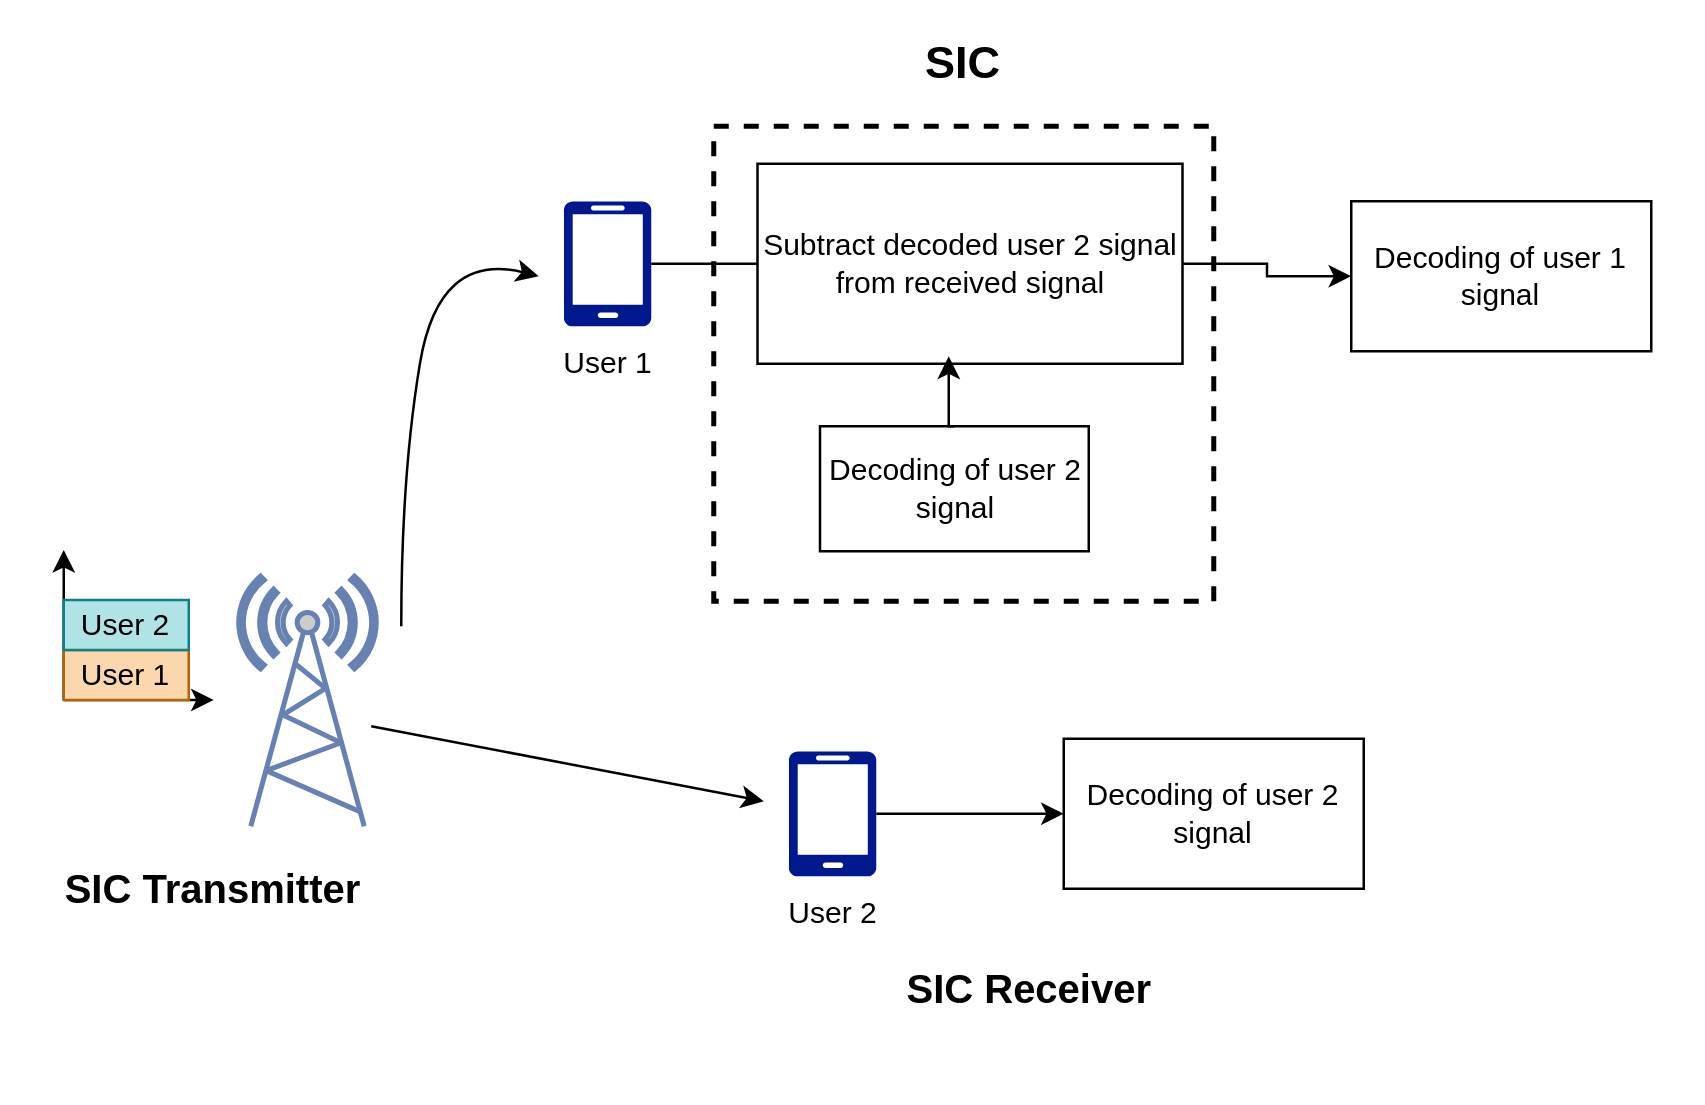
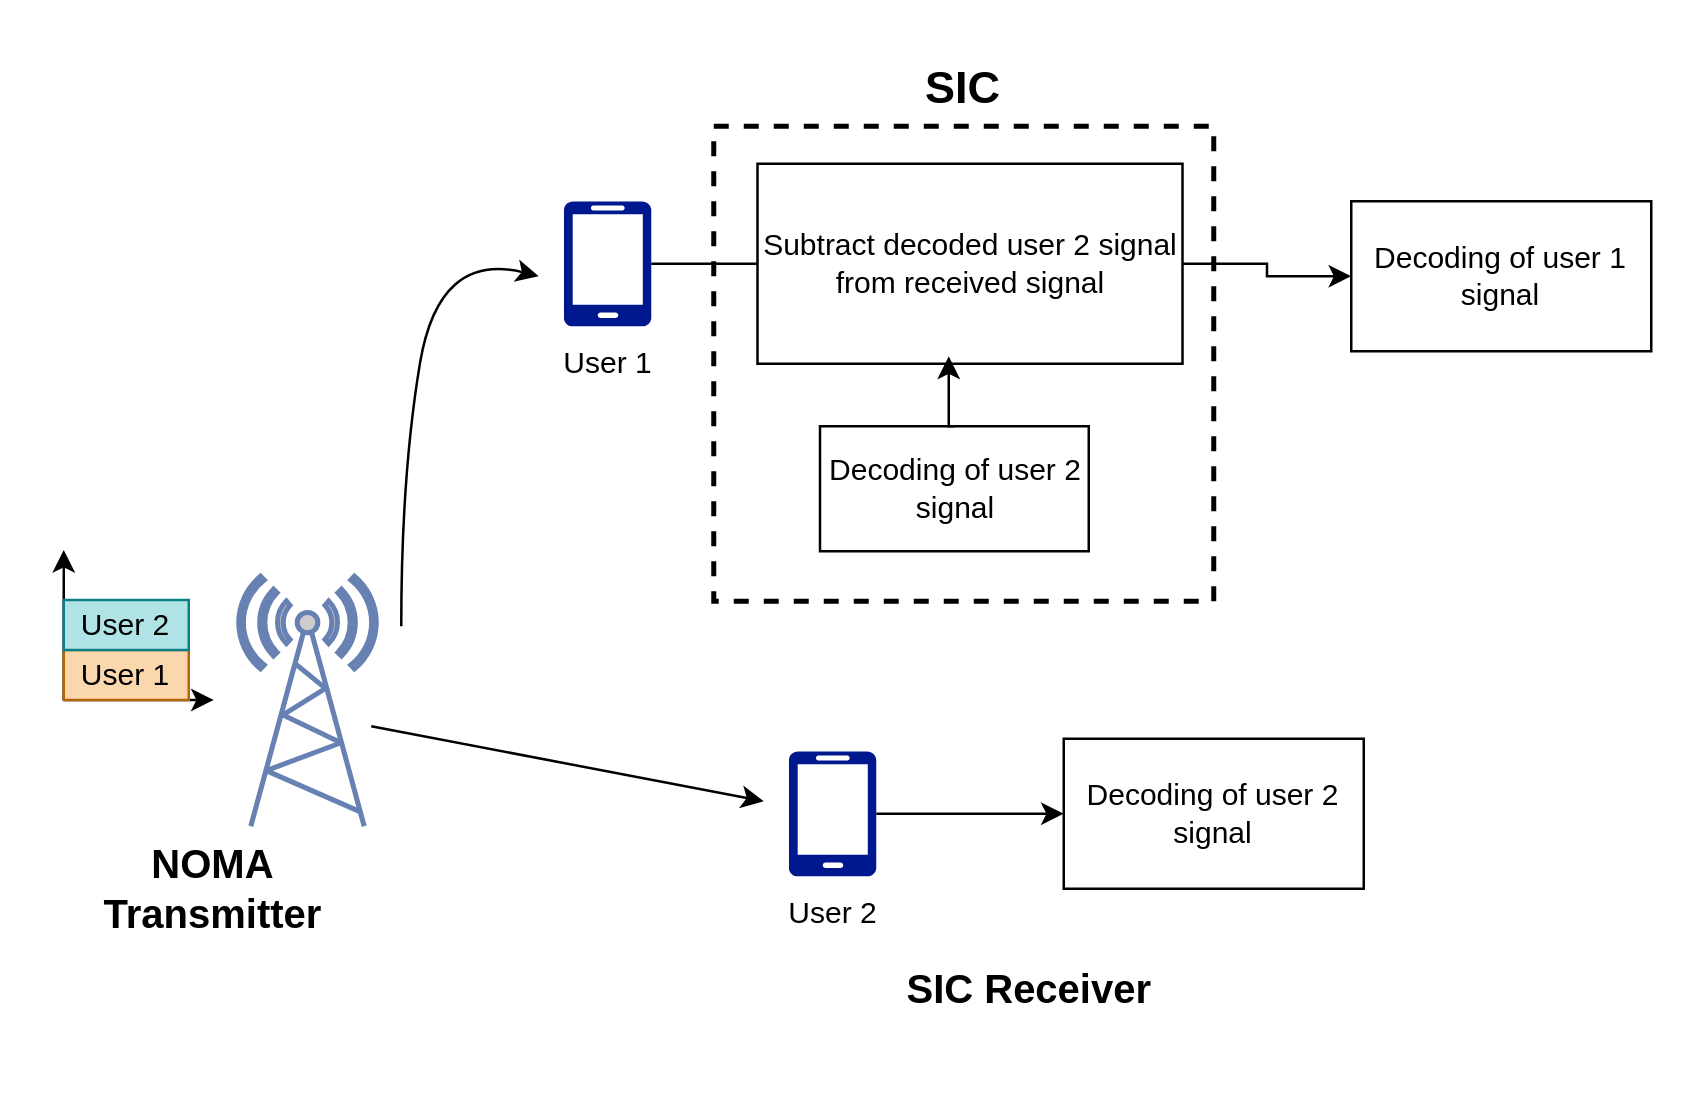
(964, 64) -> (964, 89)
(214, 889) -> (214, 889)
